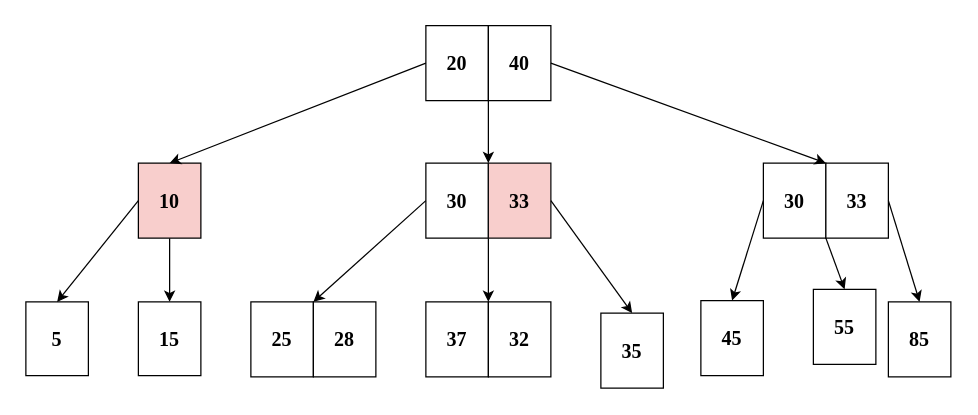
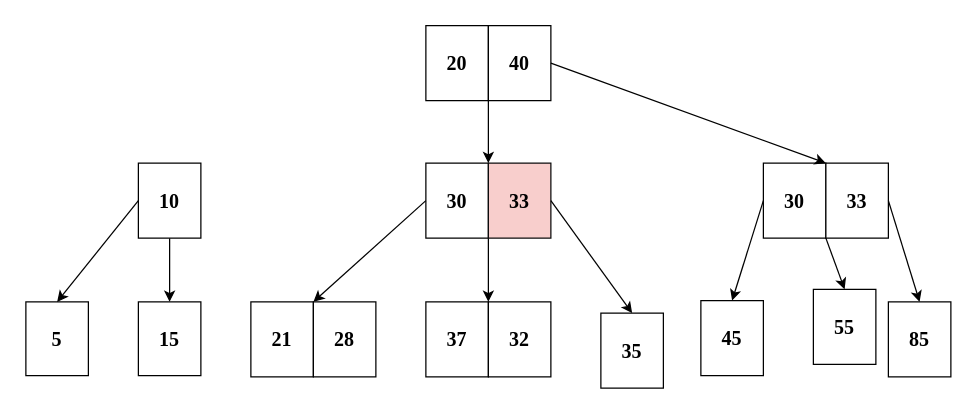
(302, 111) -> none
(169, 201) -> (169, 201)
(282, 339) -> (282, 339)
